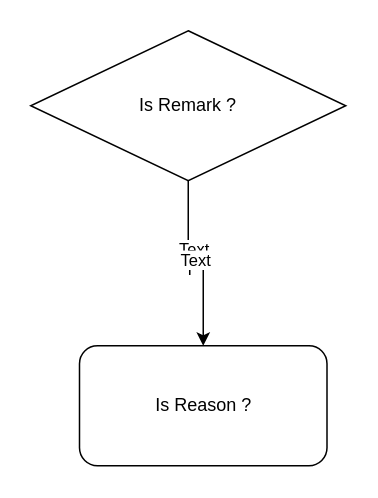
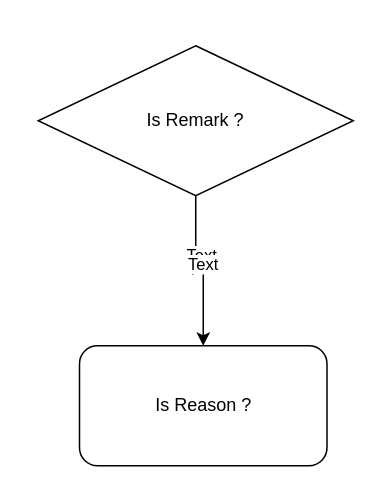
(188, 106) -> (196, 121)
